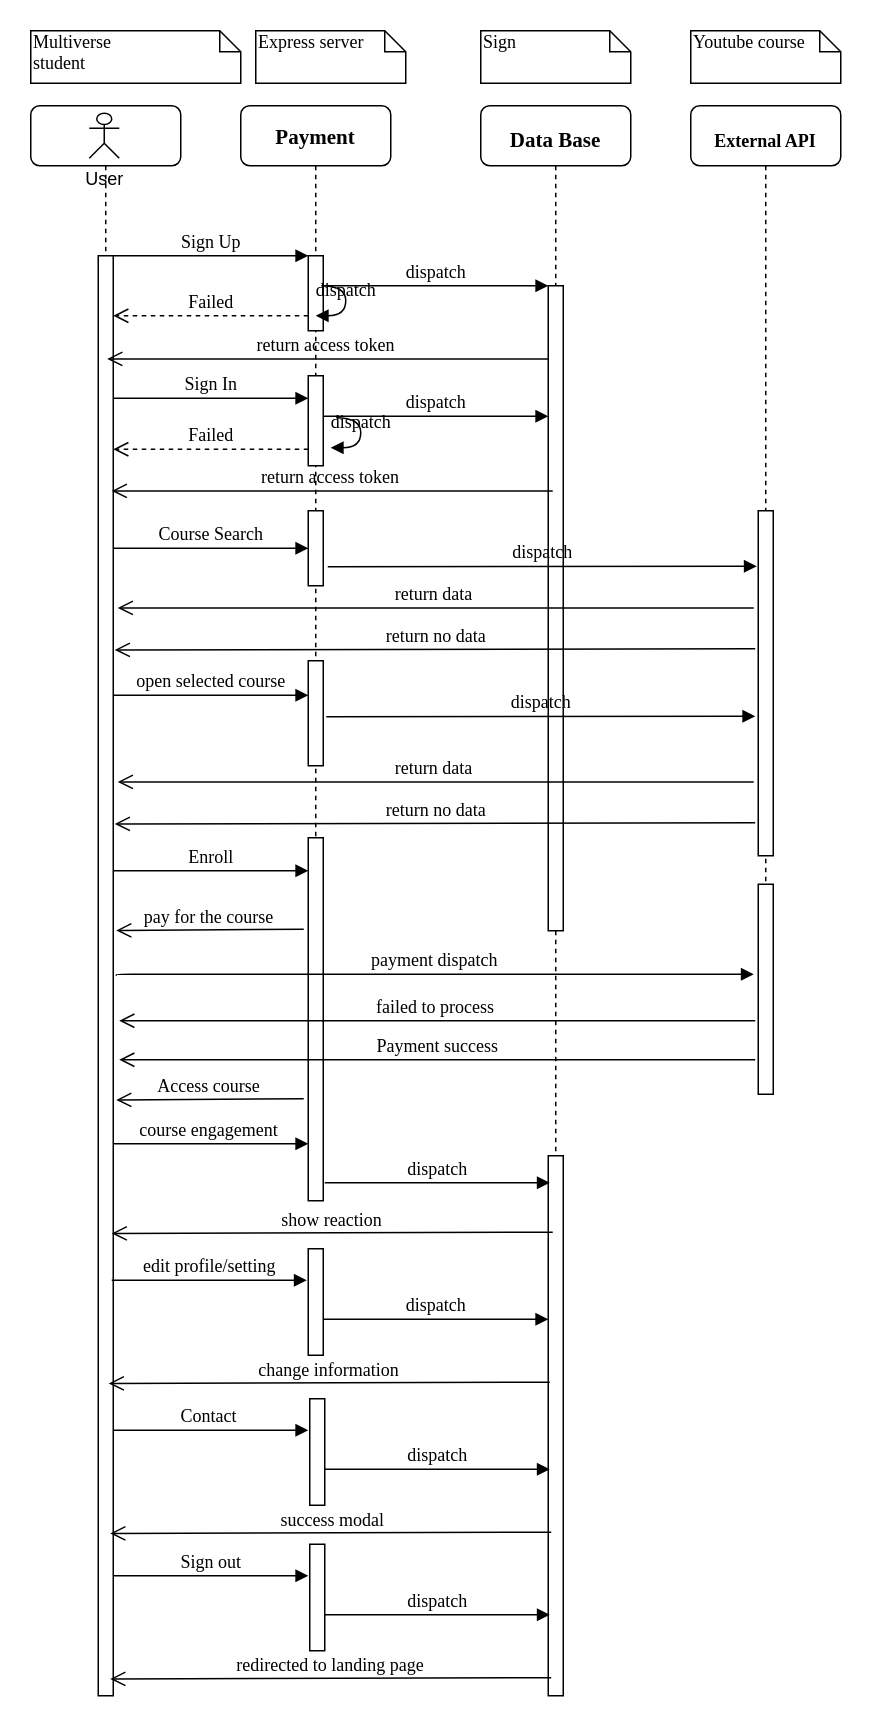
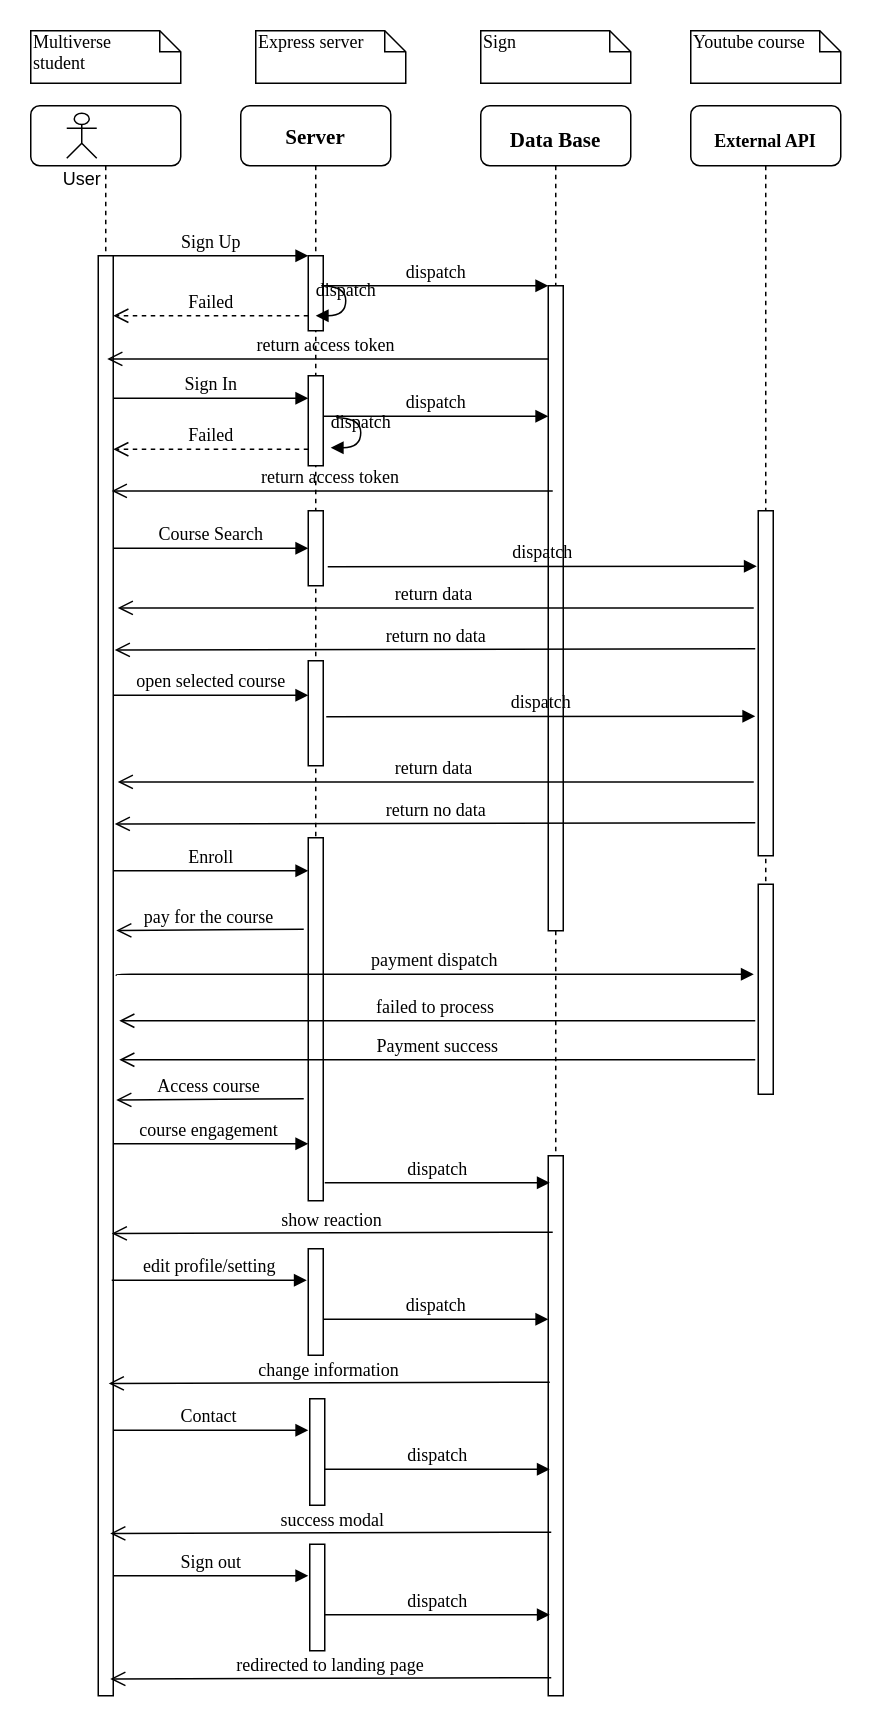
(136, 57) -> (106, 57)
(104, 136) -> (82, 136)
(316, 136) -> (316, 136)
